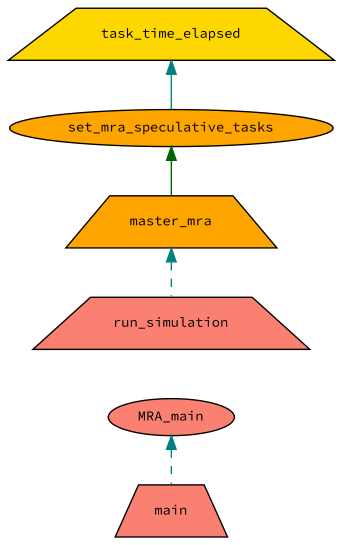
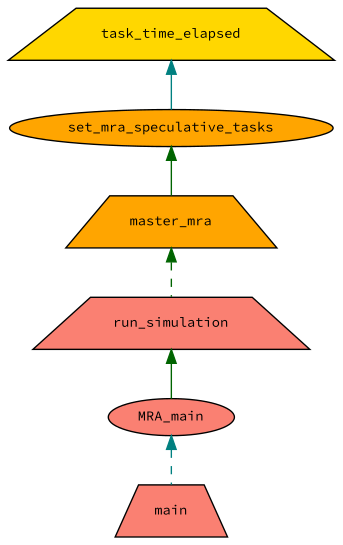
(171, 279) -> (171, 279)
none -> (171, 381)
